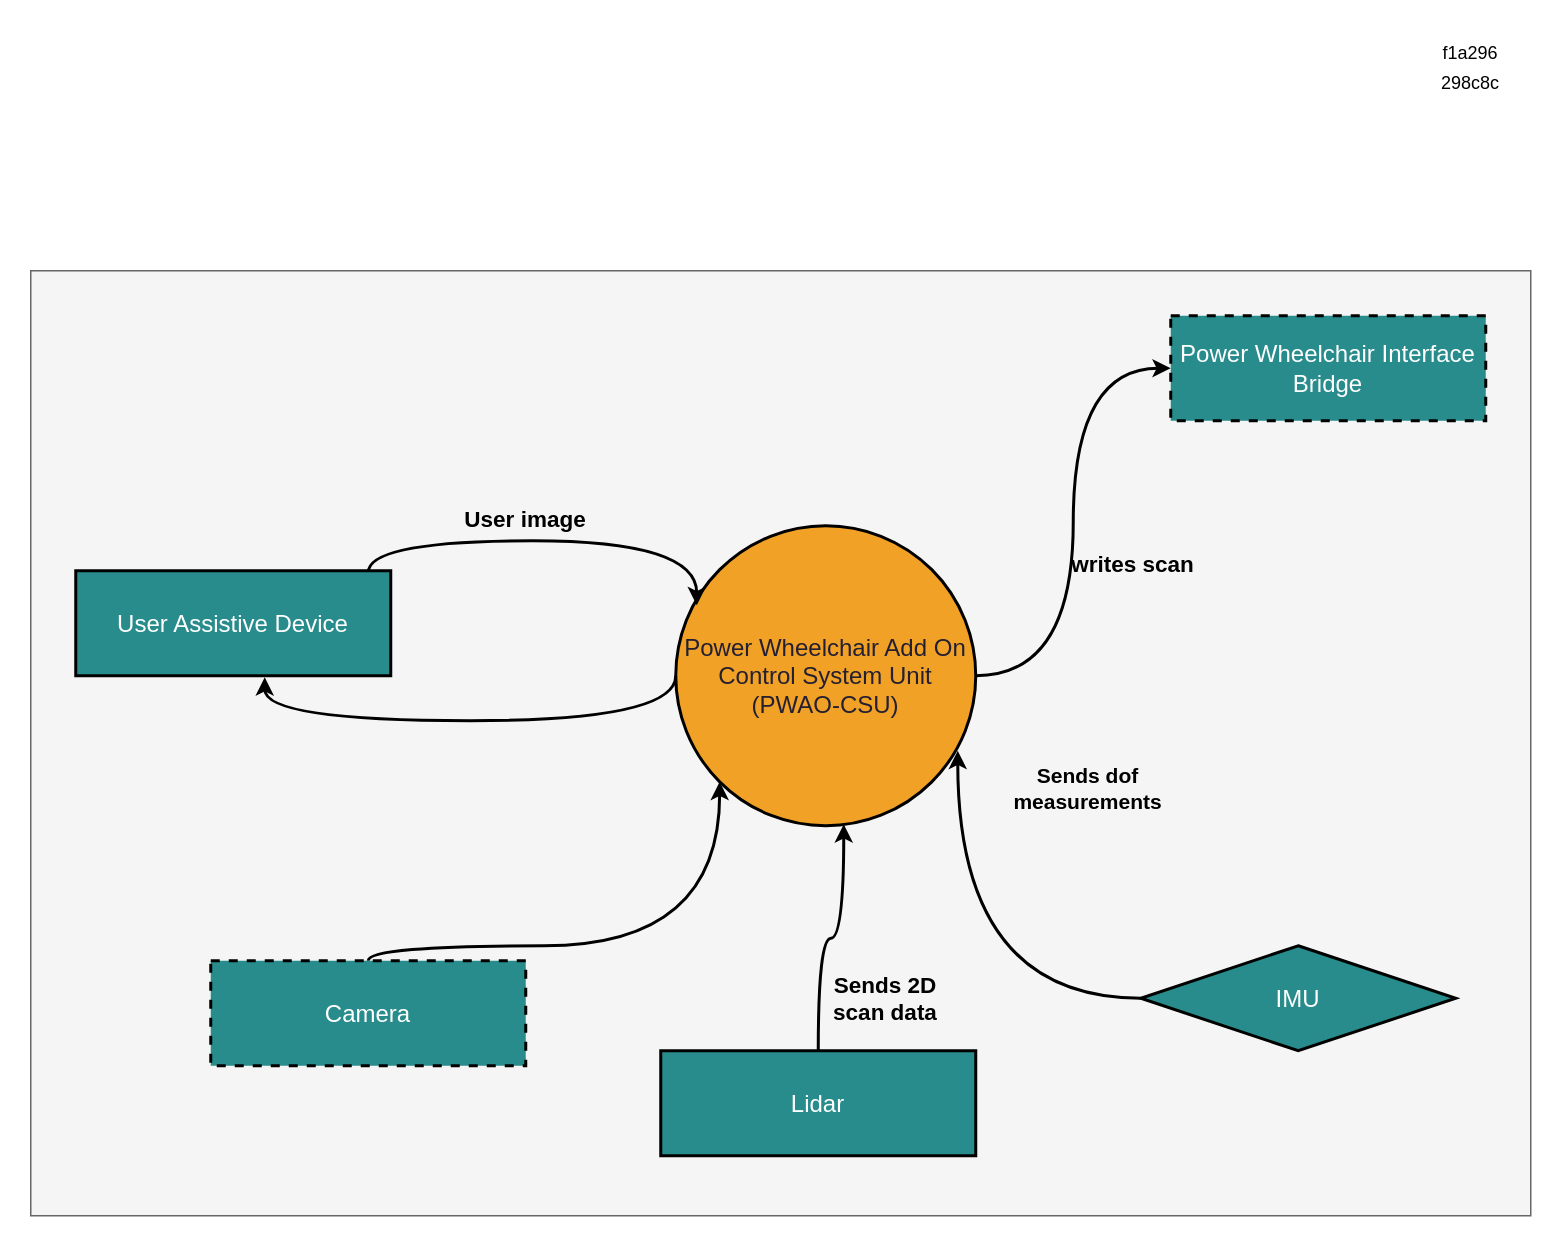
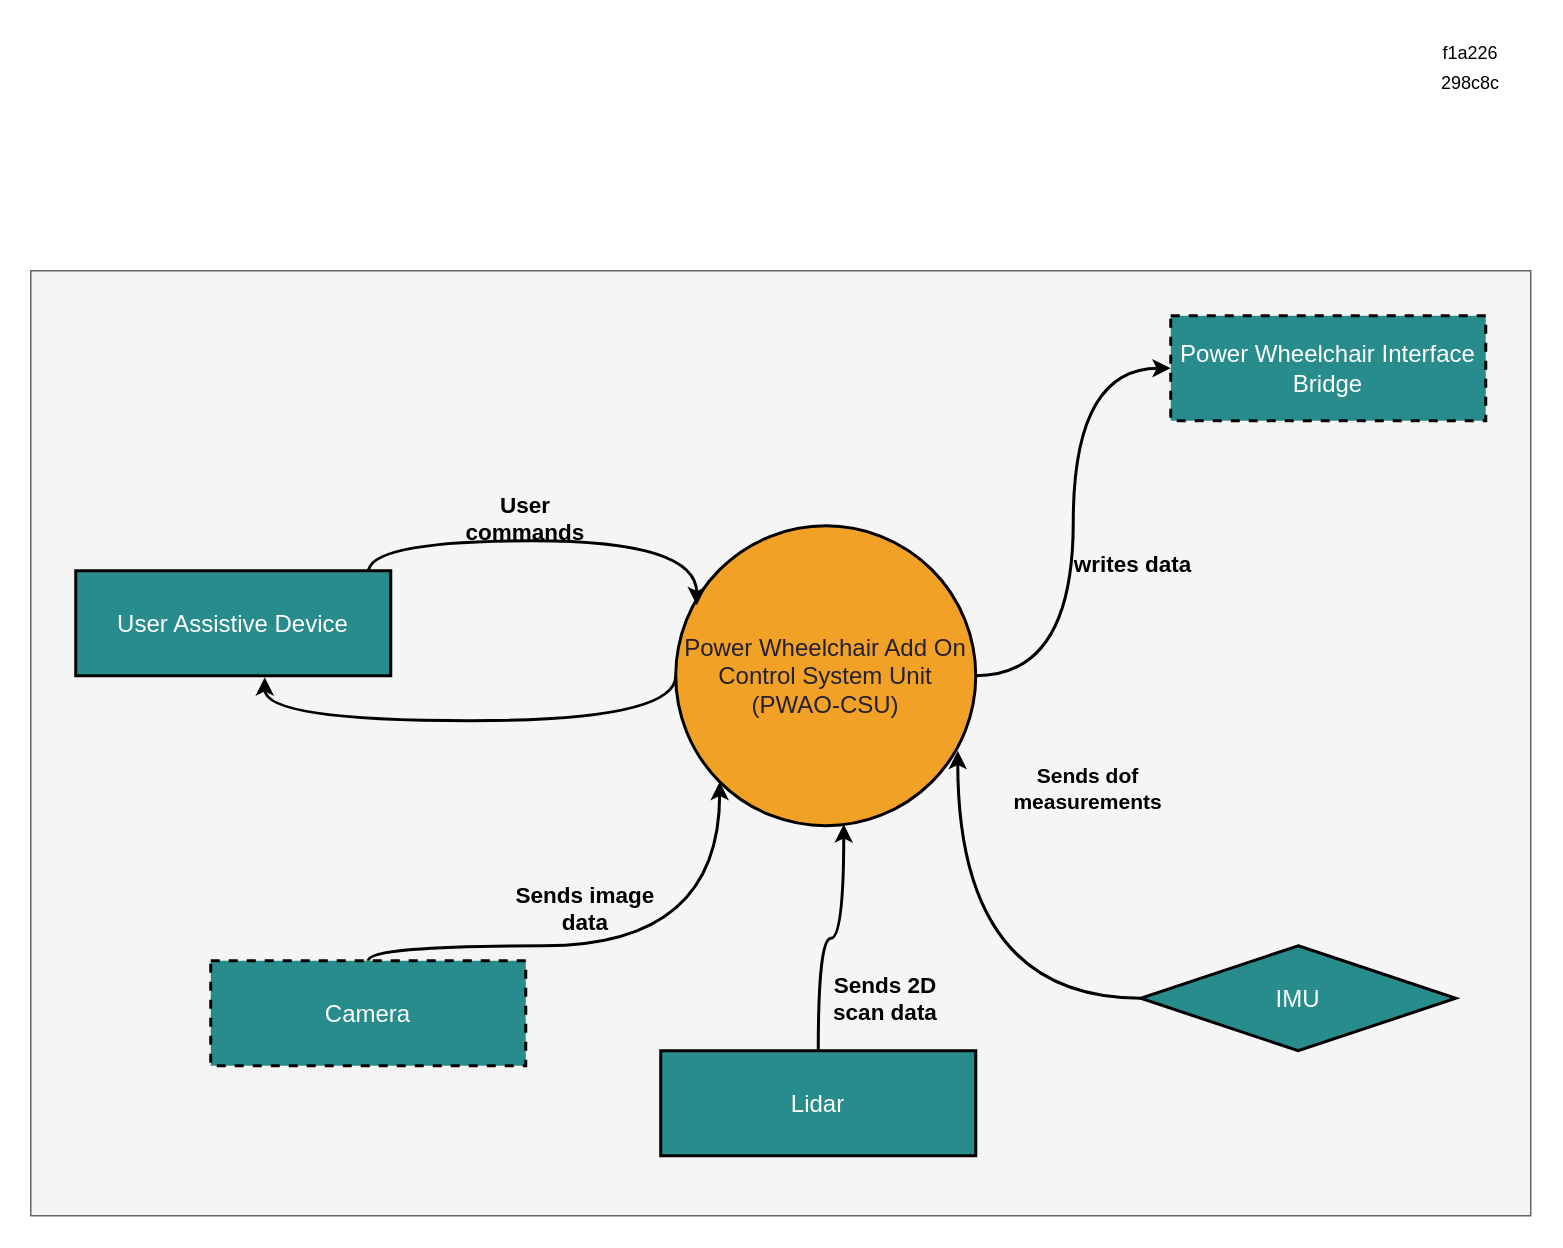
(1471, 53) -> (1471, 53)
(526, 518) -> (526, 518)
(1133, 563) -> (1133, 563)
none -> (586, 908)
